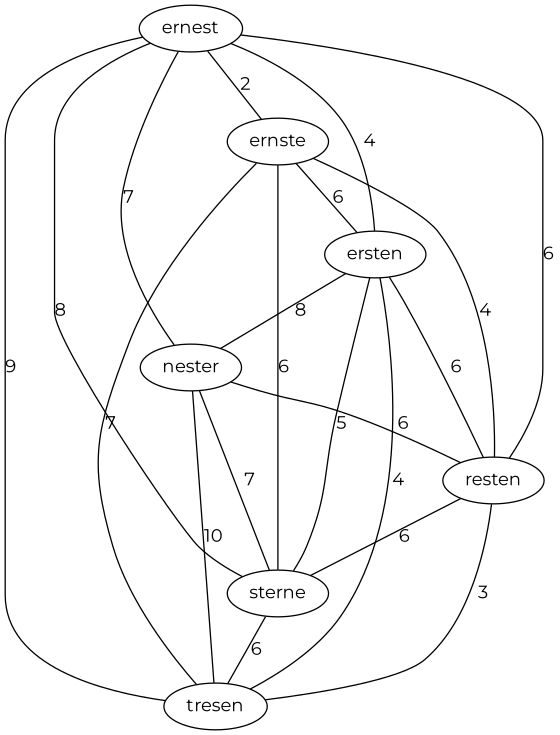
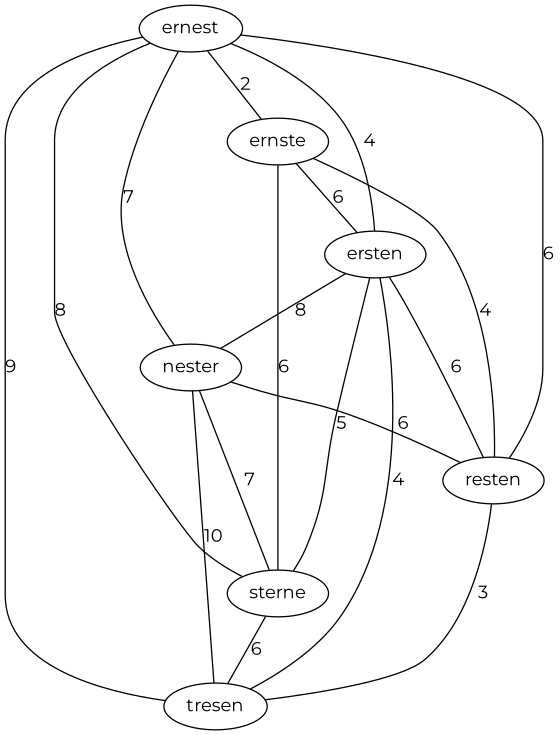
(109, 400) -> none
(386, 537) -> none
